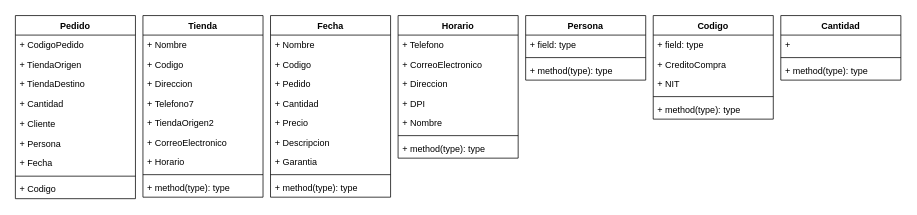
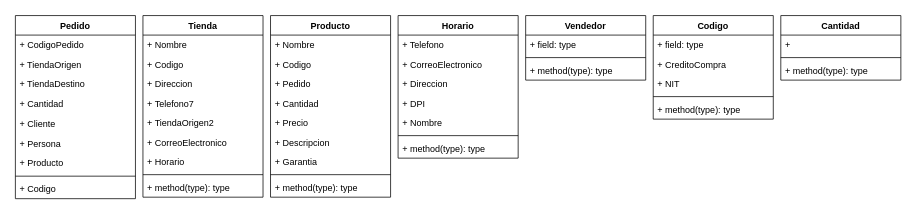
(330, 26) -> (330, 26)
(585, 26) -> (585, 26)
(36, 163) -> (44, 163)
